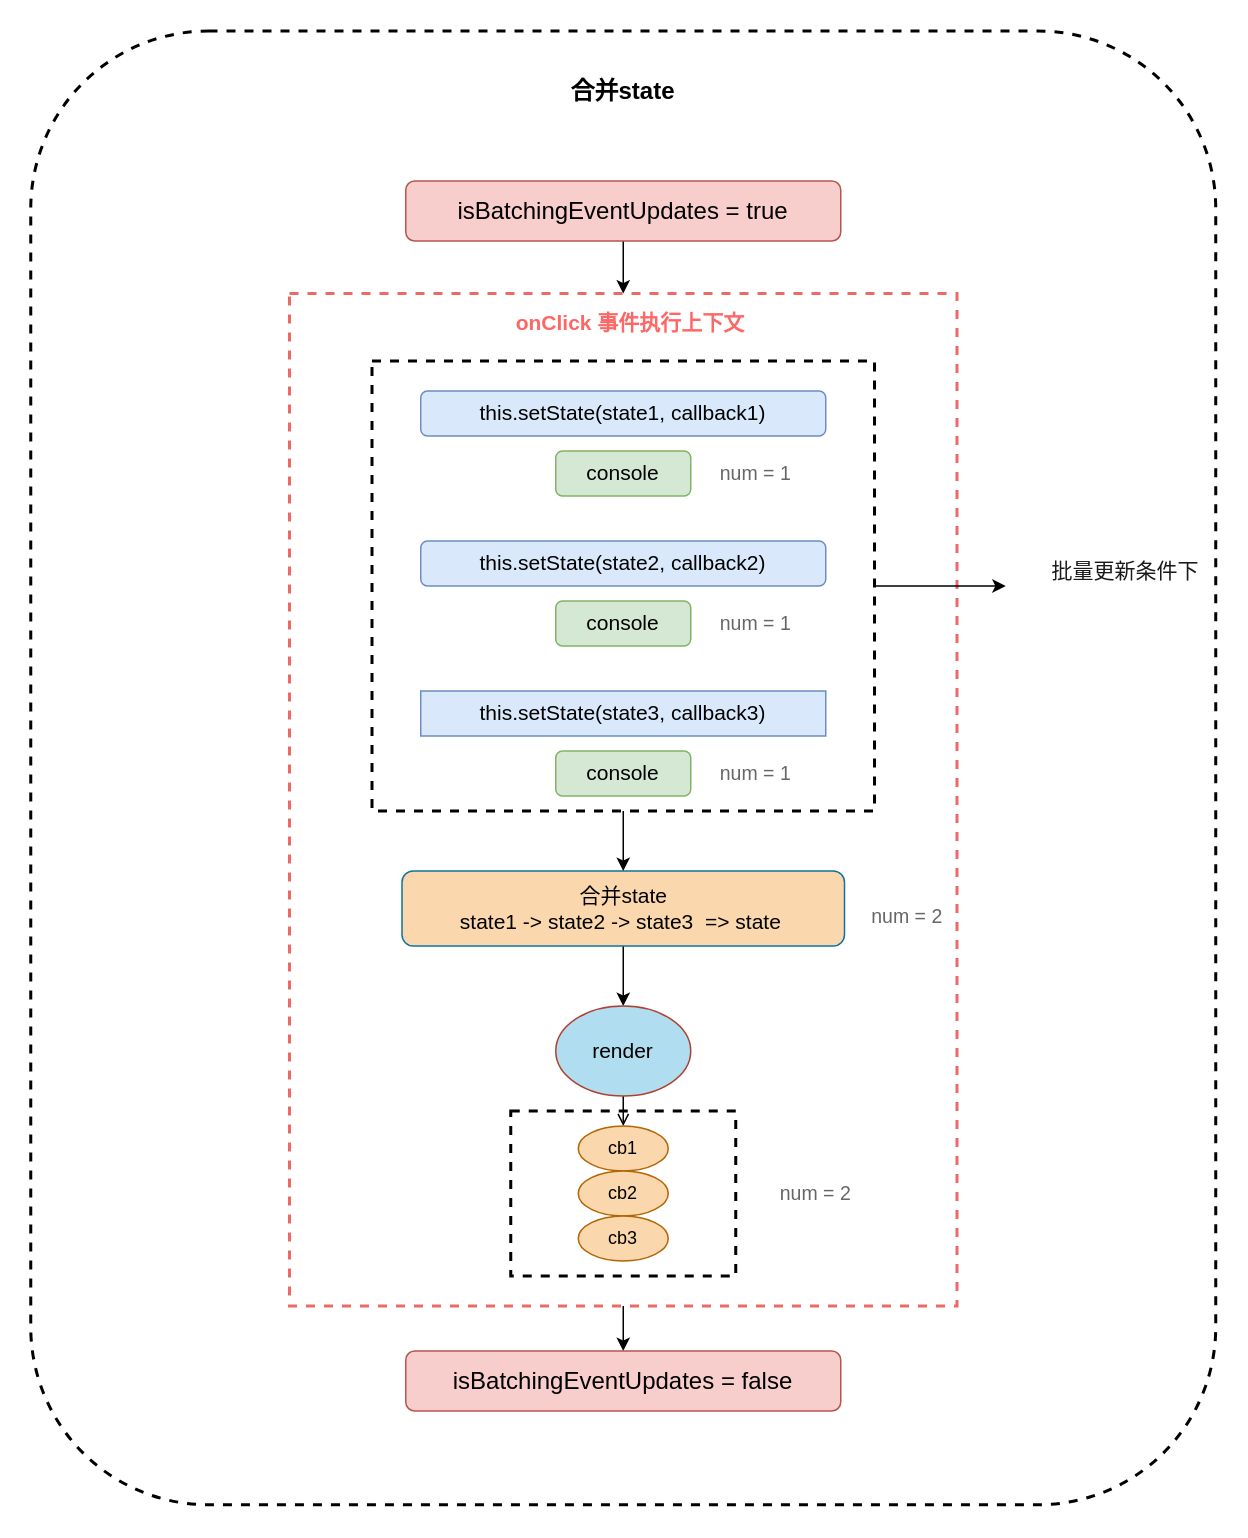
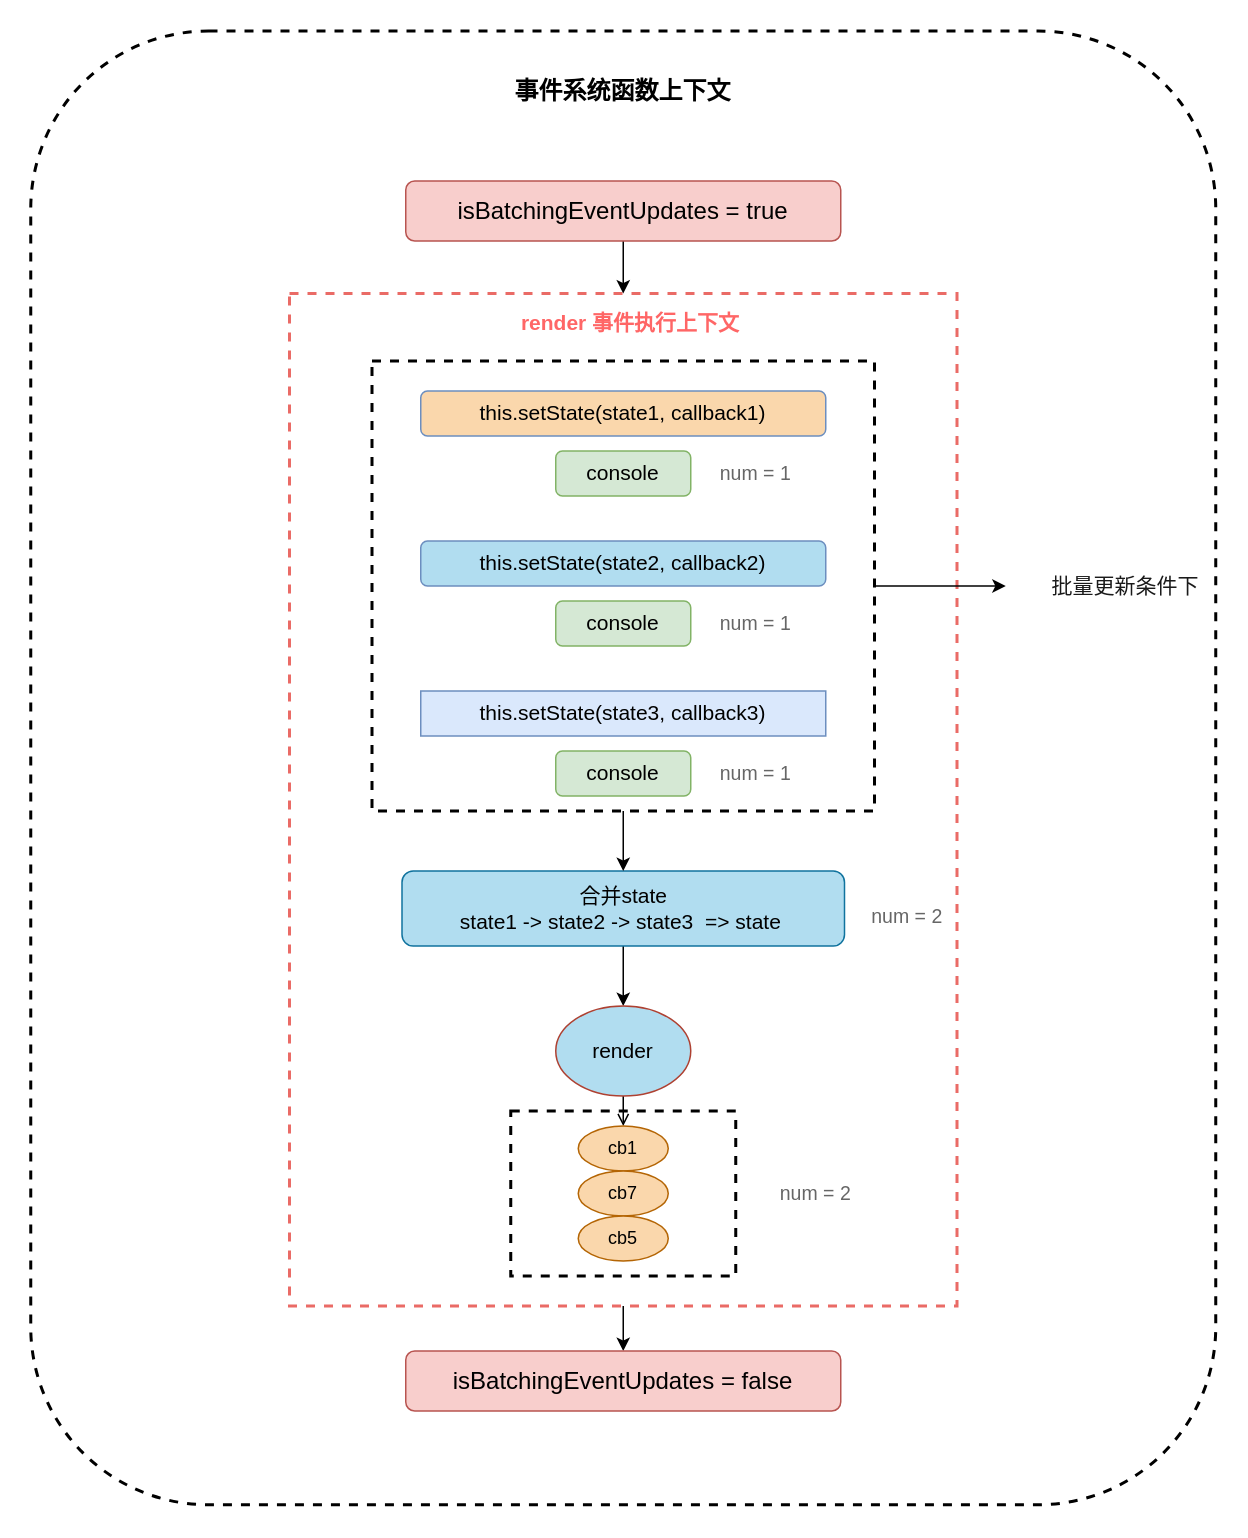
(623, 91) -> (623, 91)
(631, 323) -> (631, 323)
(623, 413) -> (623, 413)
(623, 563) -> (623, 563)
(1126, 571) -> (1126, 586)
(623, 908) -> (623, 908)
(623, 1193) -> (623, 1193)
(623, 1238) -> (623, 1238)
